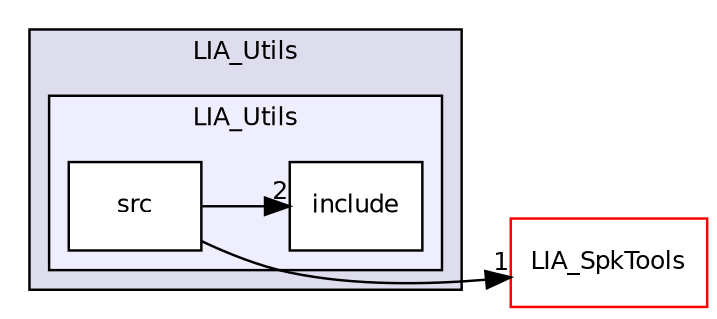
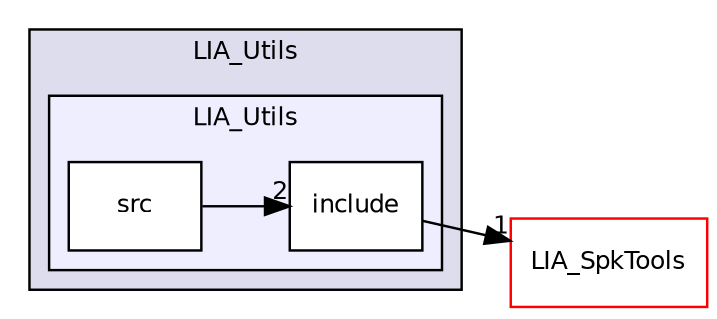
(341, 280) -> (454, 228)
